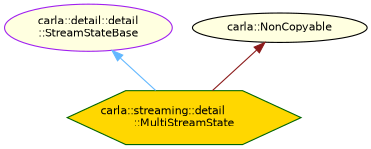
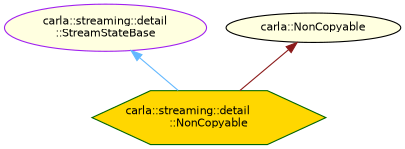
(88, 28) -> (106, 28)
(184, 118) -> (209, 118)
